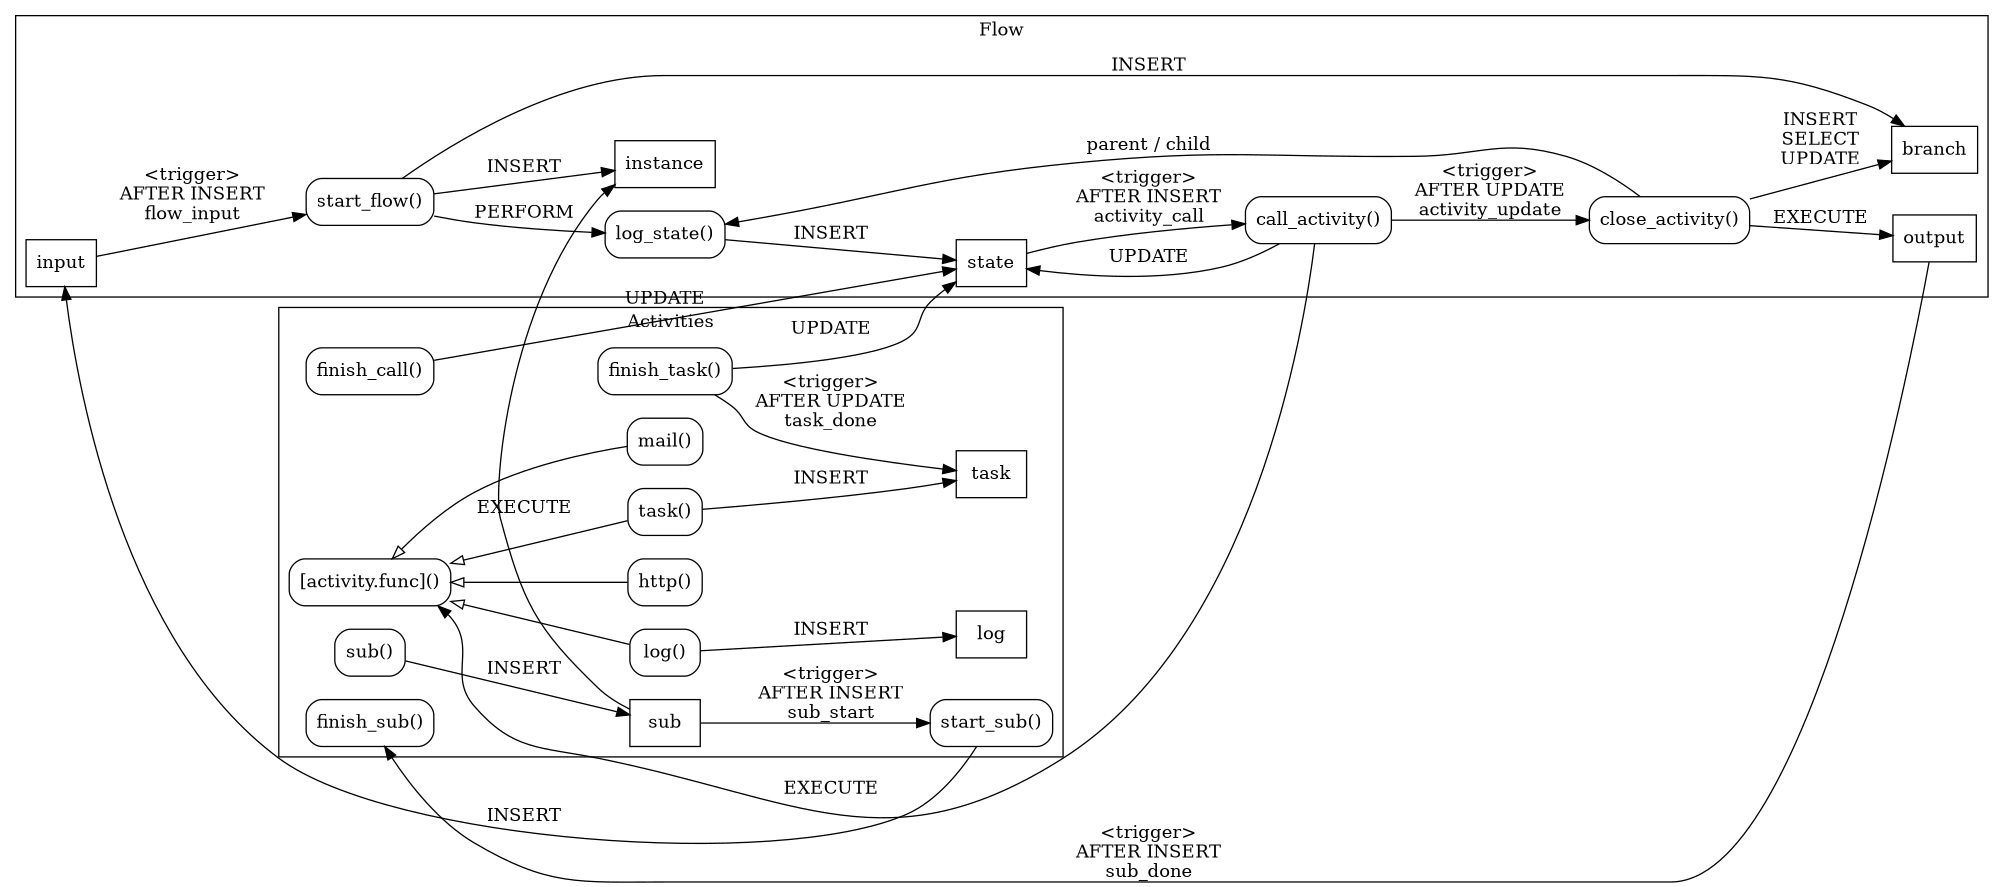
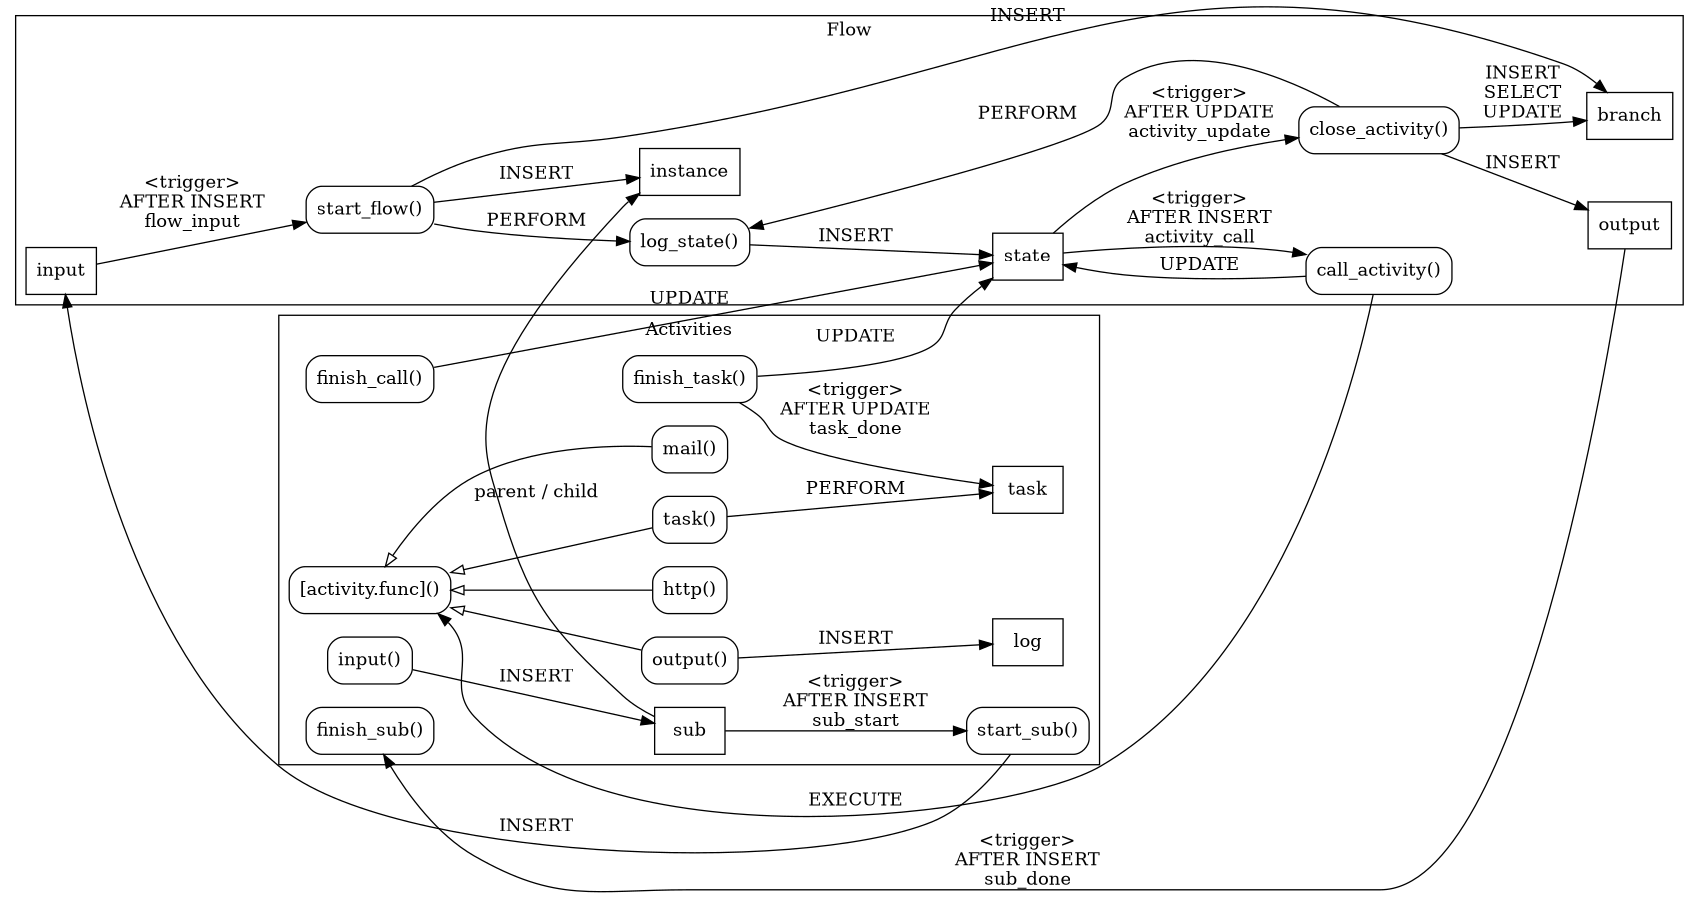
(1149, 145) -> (1028, 114)
(1821, 218) -> (1523, 163)
(1484, 220) -> (1162, 169)
(831, 479) -> (856, 489)
(524, 508) -> (537, 492)
(370, 653) -> (370, 661)
(665, 653) -> (690, 661)
